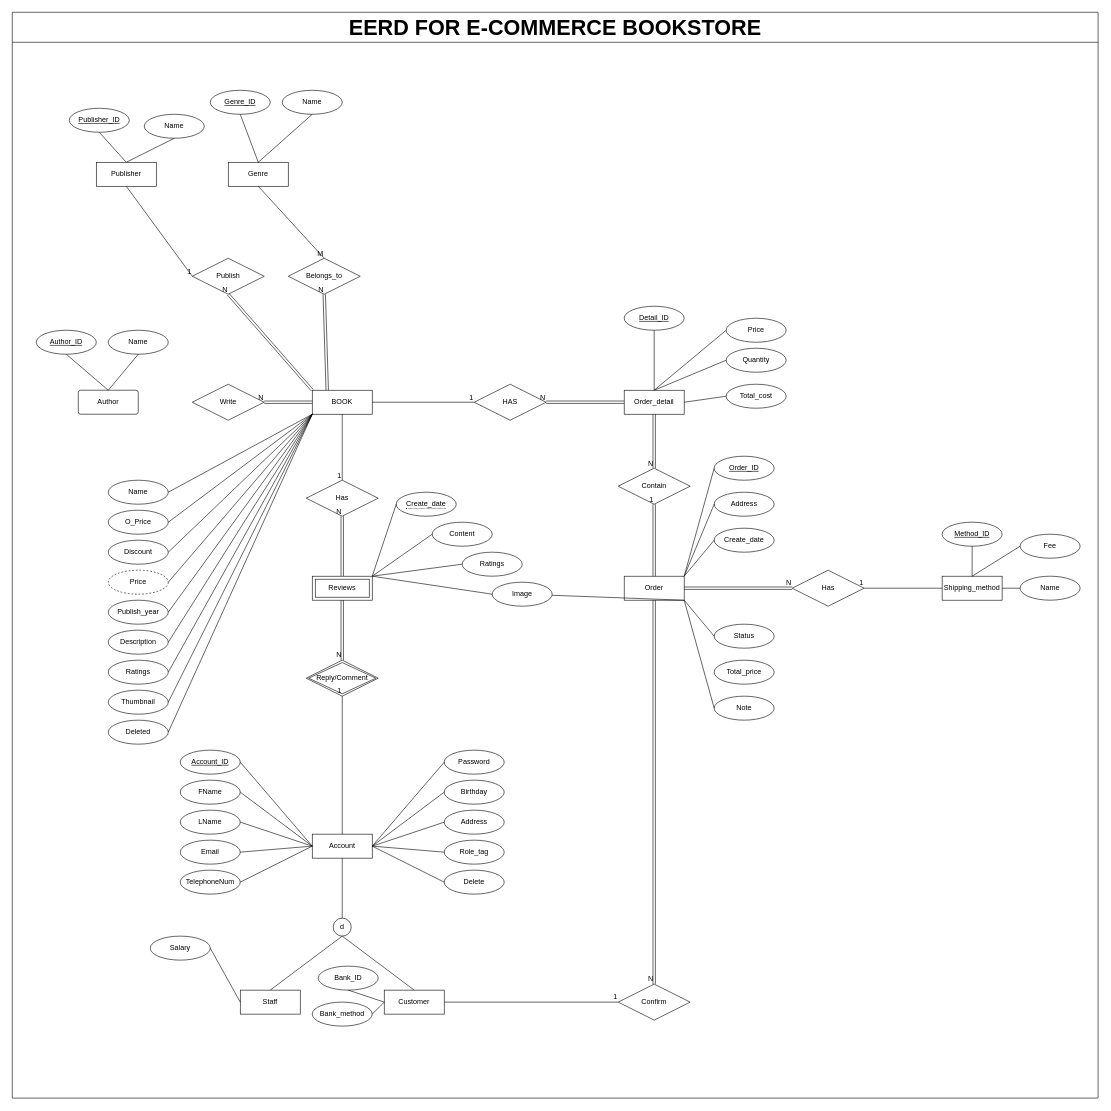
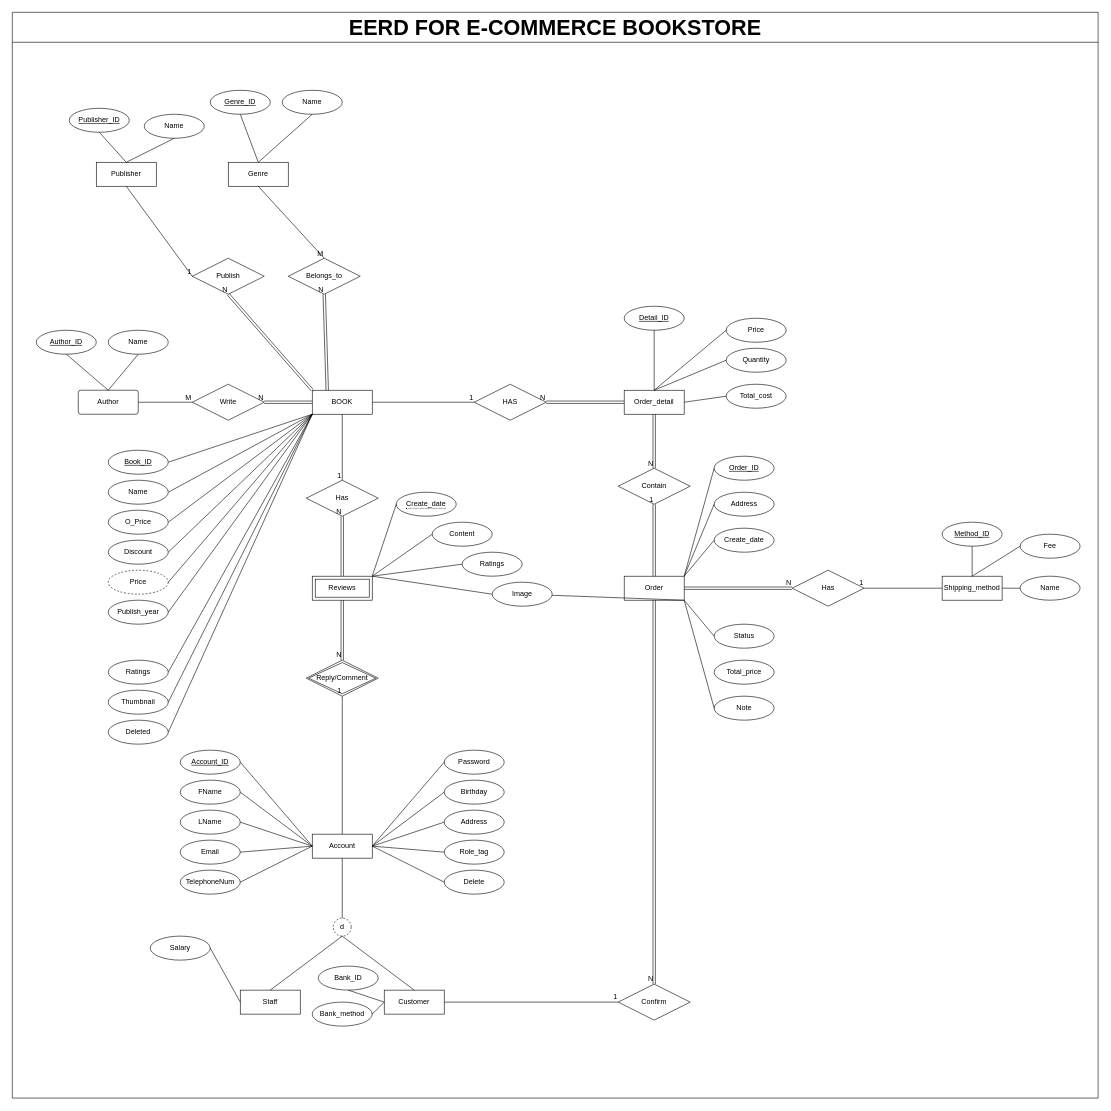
none -> (165, 402)
none -> (236, 440)
none -> (138, 462)
(233, 541) -> none
(138, 642) -> none
(342, 927) -> (342, 927)
